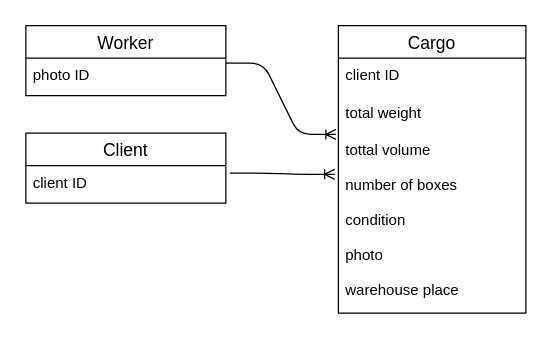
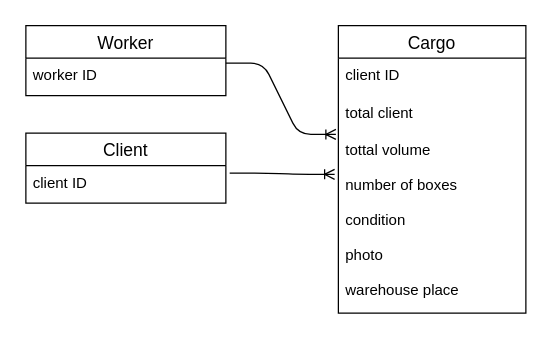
(64, 75) -> (68, 75)
(390, 113) -> (388, 113)
